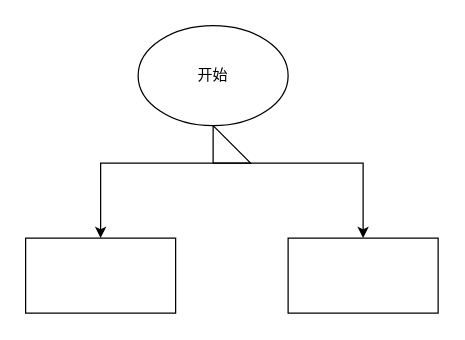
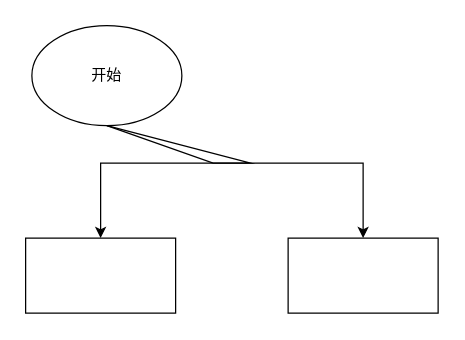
(213, 76) -> (107, 76)
